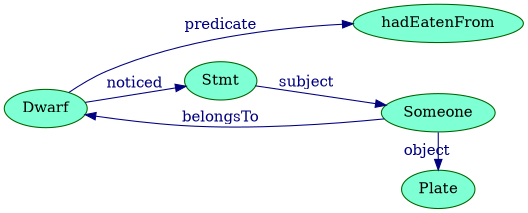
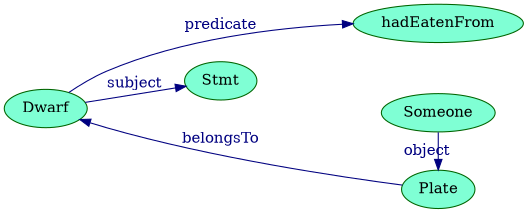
(135, 84) -> (135, 84)
(315, 95) -> none
(240, 127) -> (245, 160)
